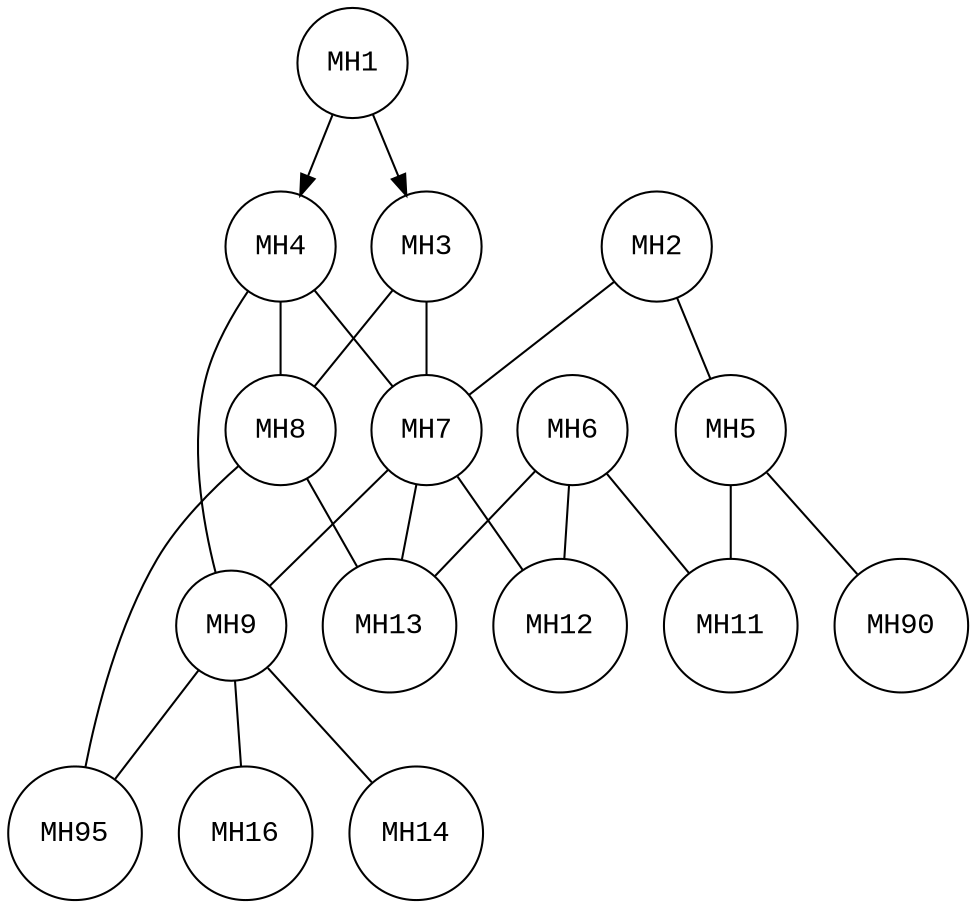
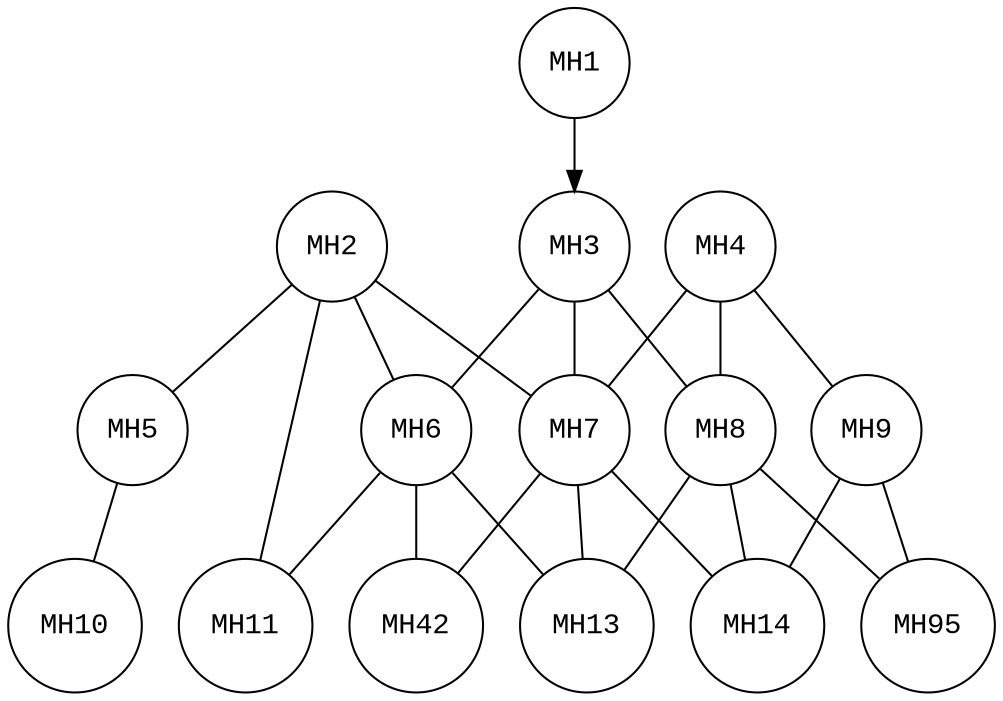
(320, 145) -> none
none -> (374, 338)
none -> (495, 339)
(731, 522) -> (290, 430)
none -> (738, 522)
(323, 534) -> (669, 531)
(560, 626) -> (416, 626)
(901, 626) -> (75, 626)
(246, 833) -> none
